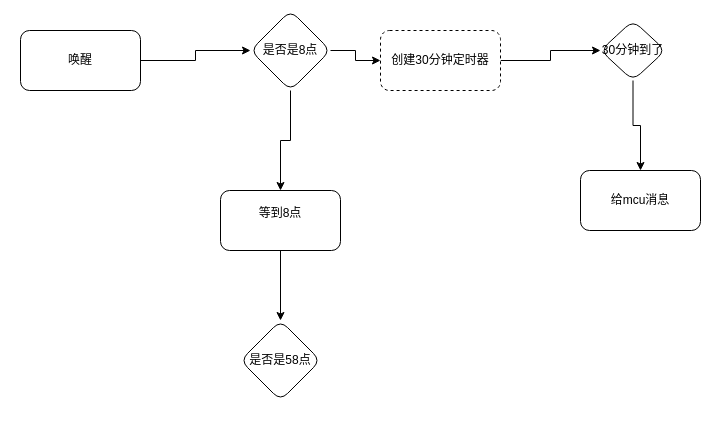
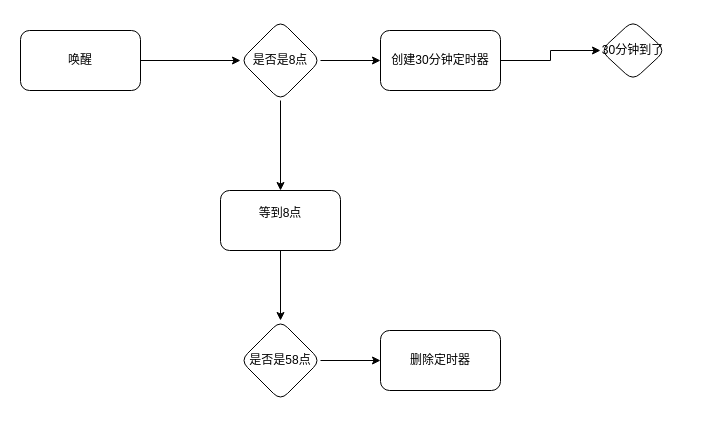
(291, 51) -> (281, 61)
(441, 61) -> (441, 61)
(633, 126) -> none
(641, 201) -> none
none -> (347, 361)
none -> (441, 361)
